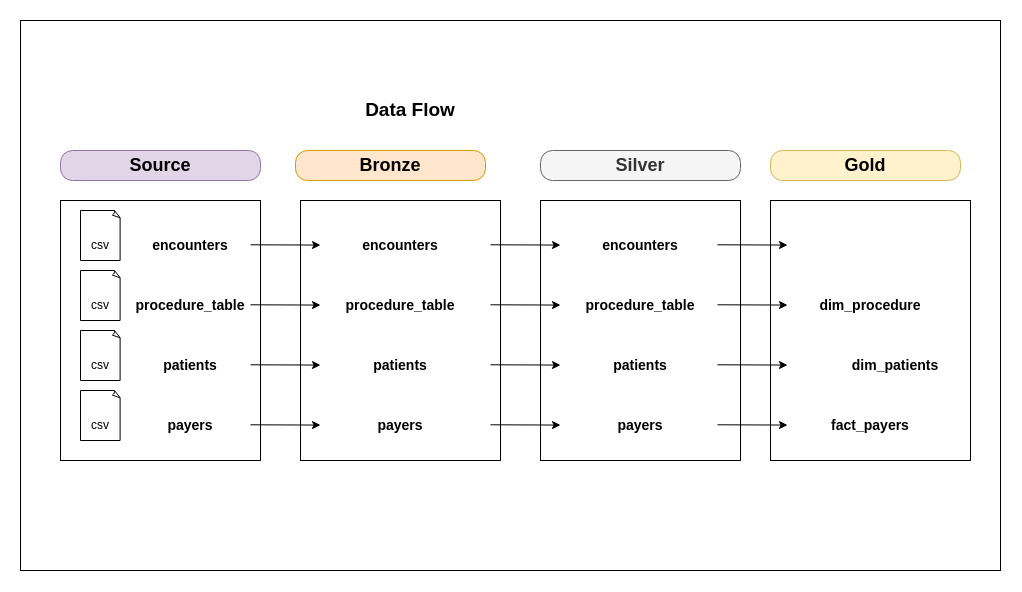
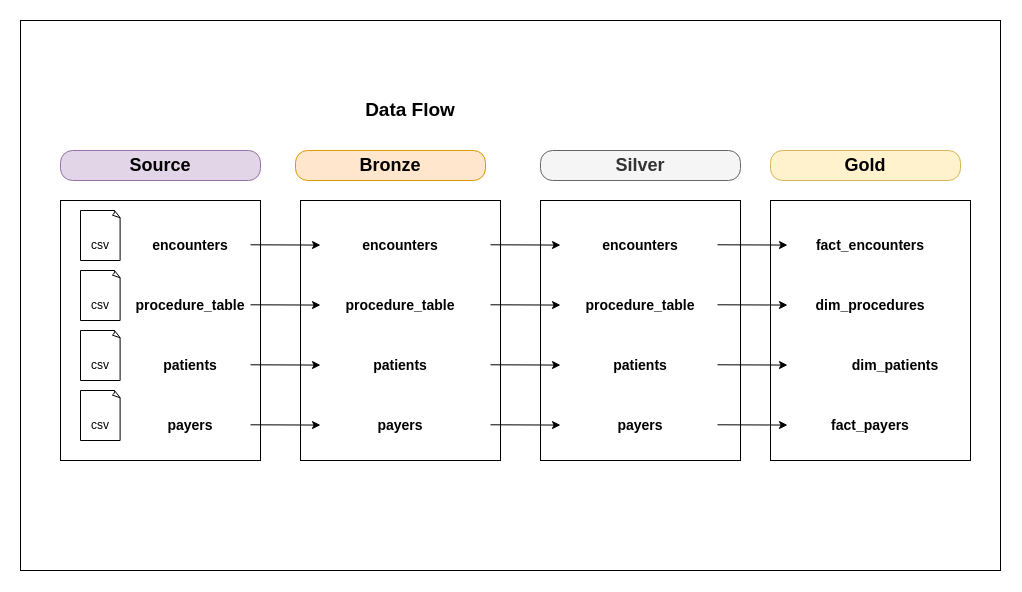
none -> (871, 246)
(871, 306) -> (871, 306)
